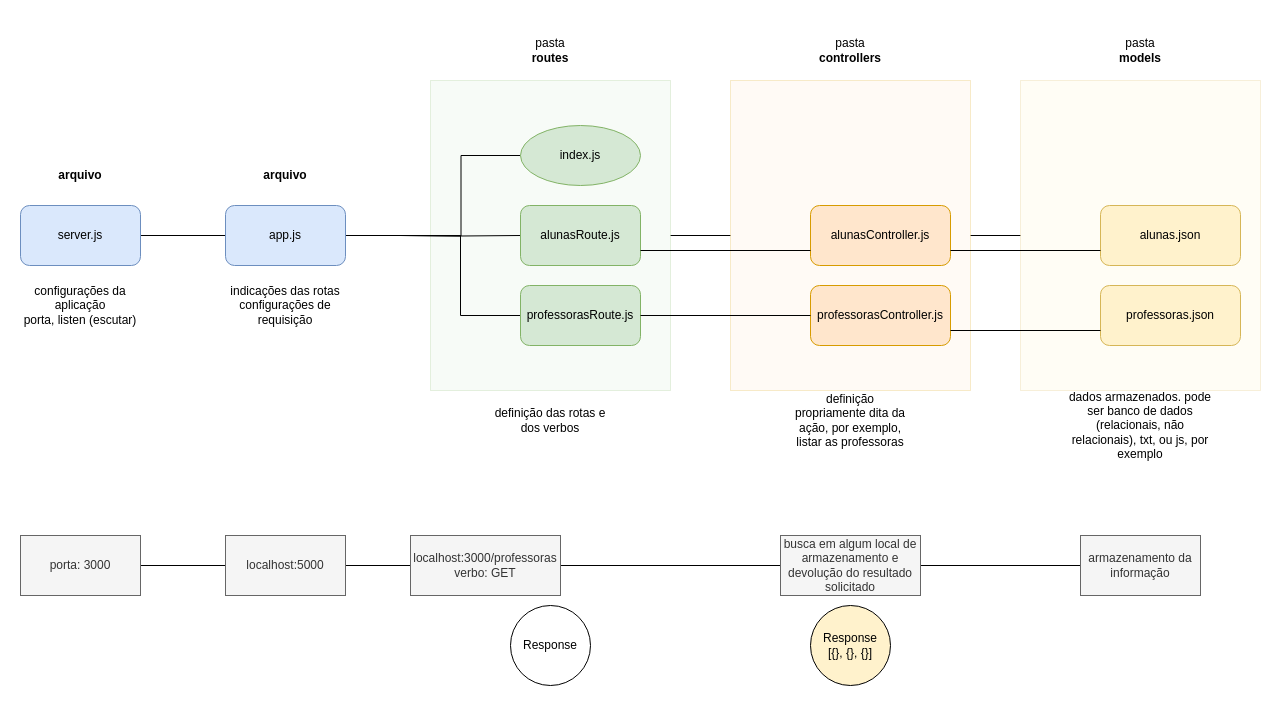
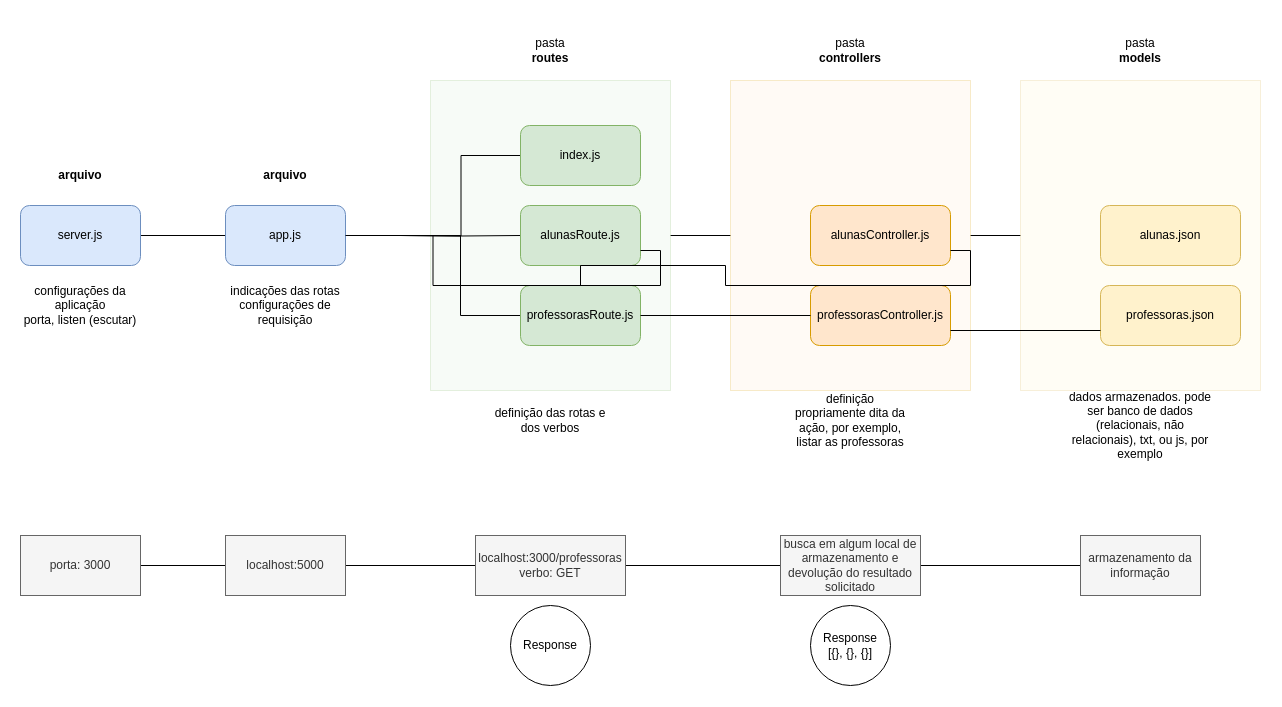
(581, 156) -> (581, 156)
(734, 251) -> (542, 286)
(1034, 251) -> (777, 286)
(486, 566) -> (551, 566)
(851, 646) -> (851, 646)
